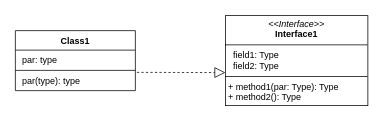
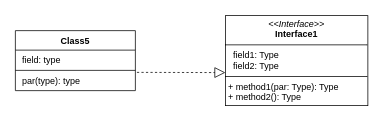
(75, 41) -> (75, 41)
(40, 61) -> (43, 61)
